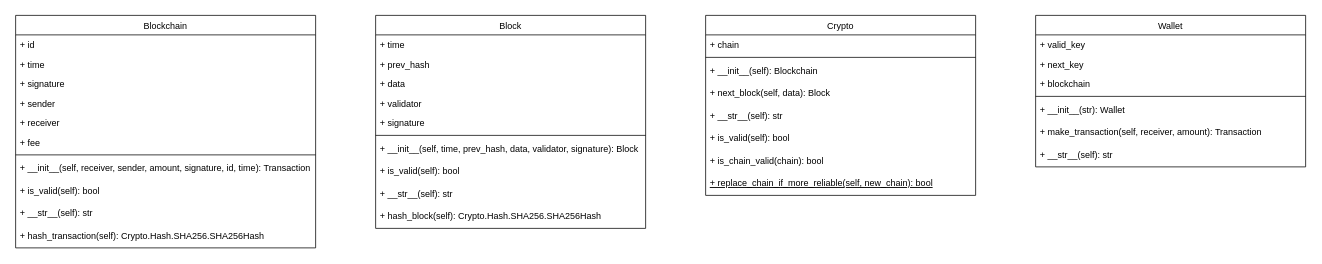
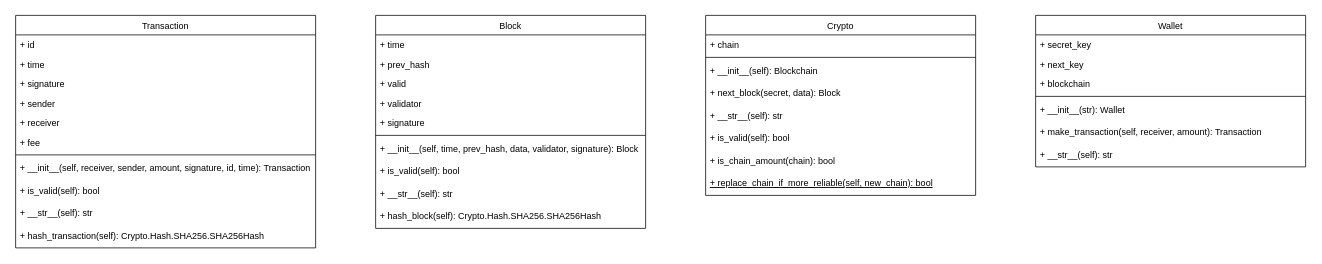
(165, 26) -> (165, 26)
(1064, 45) -> (1069, 45)
(393, 84) -> (394, 84)
(778, 93) -> (784, 93)
(772, 161) -> (777, 161)
